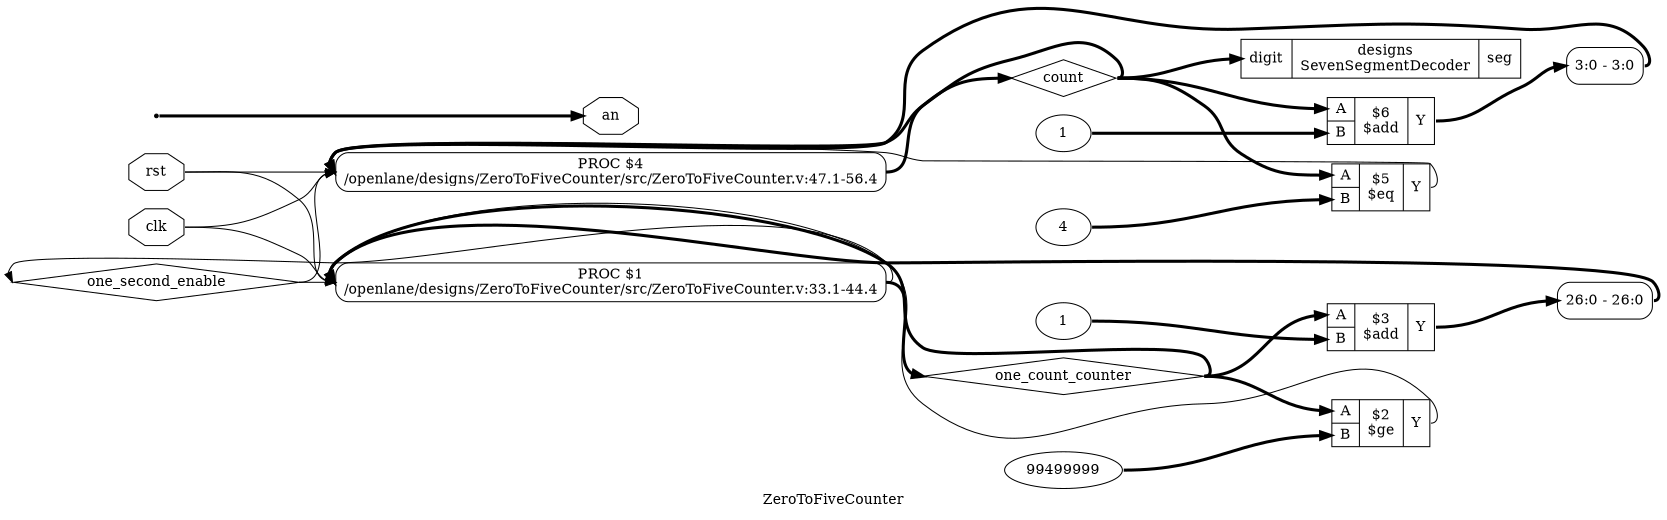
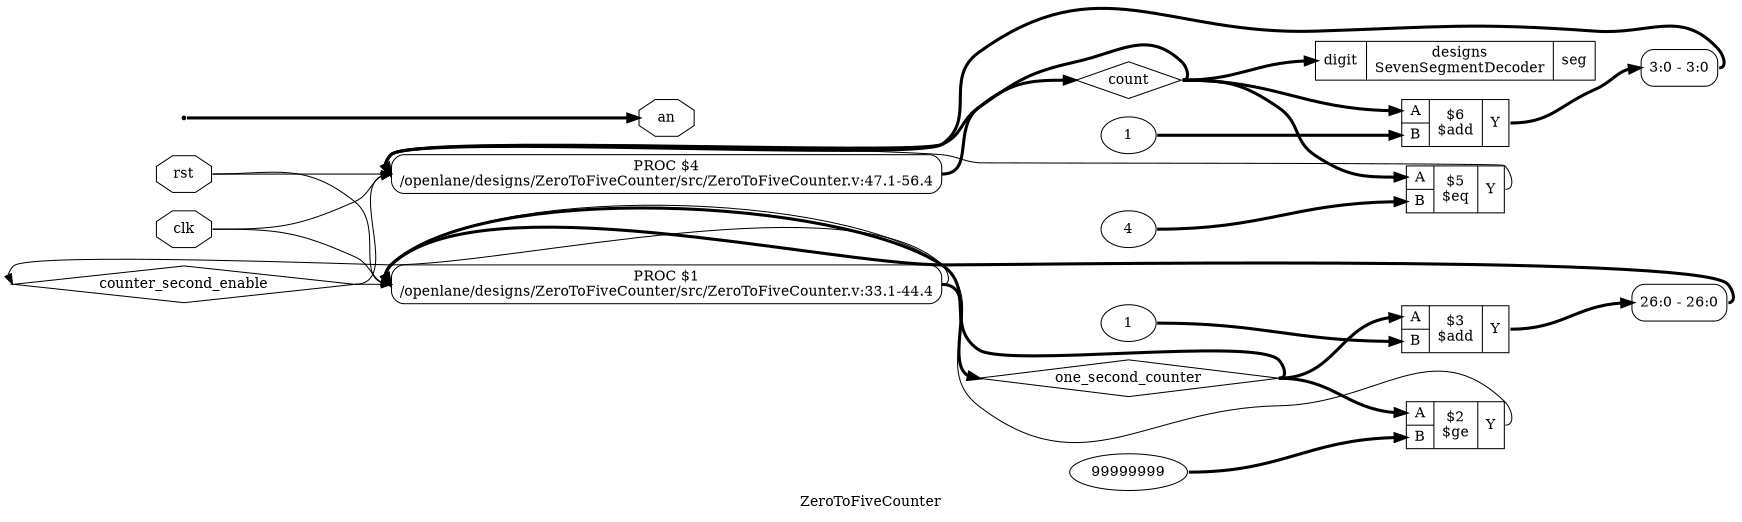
(156, 282) -> (184, 284)
(1064, 376) -> (1129, 378)
(1064, 470) -> (1129, 472)
